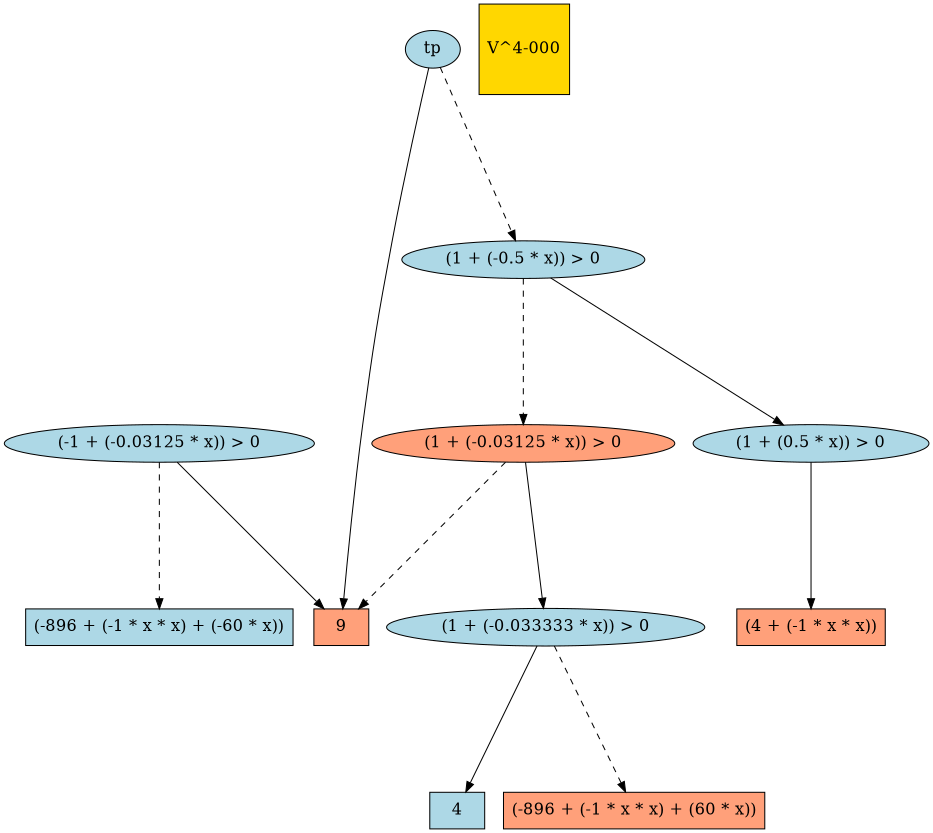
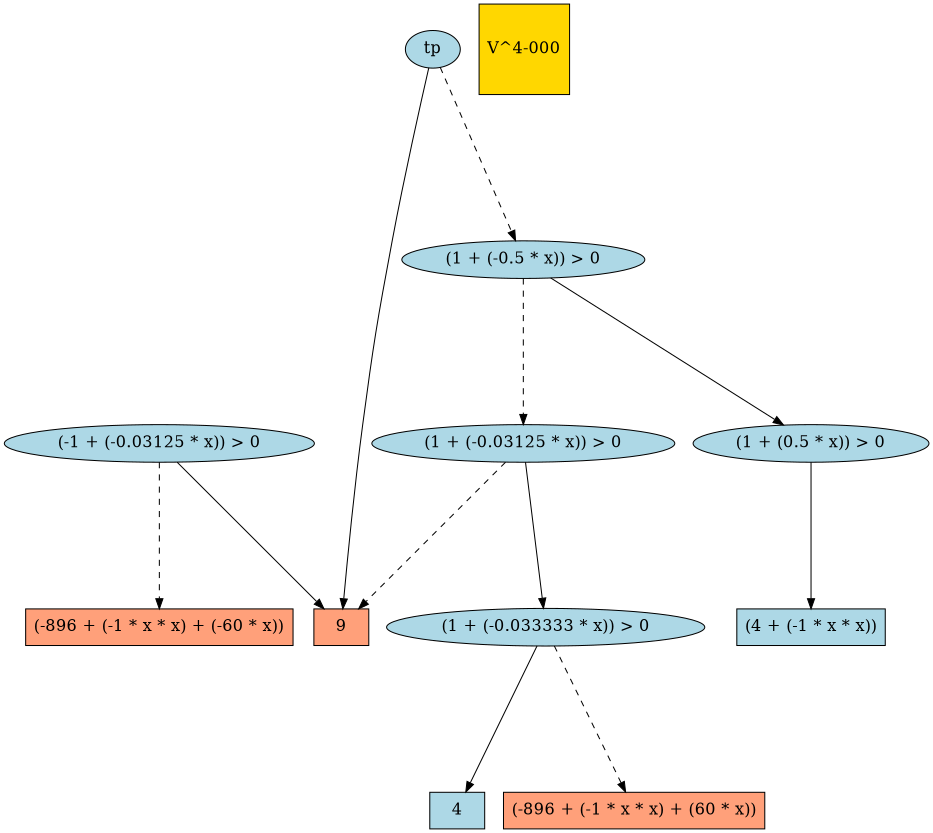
(523, 443) -> (523, 443)
(159, 627) -> (159, 627)
(811, 627) -> (811, 627)
